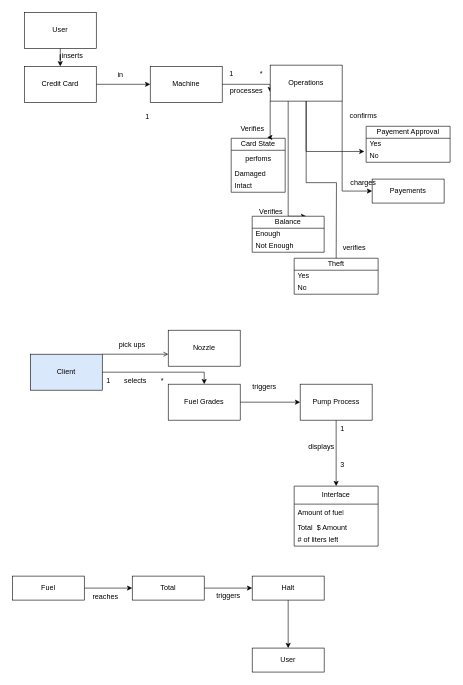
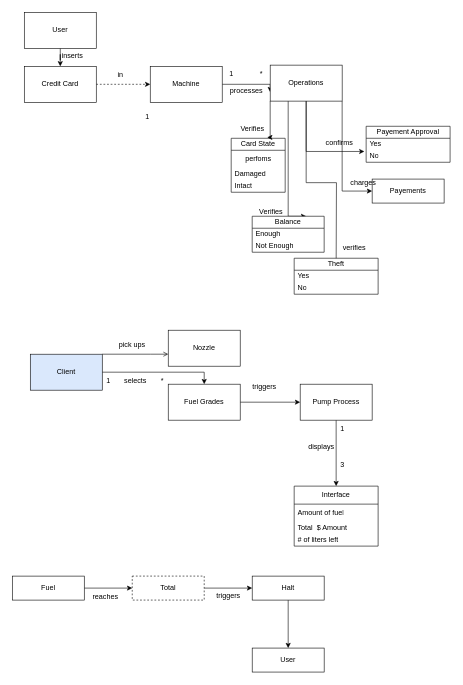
(121, 84) -> (121, 84)
(363, 116) -> (339, 143)
(168, 588) -> (168, 588)
